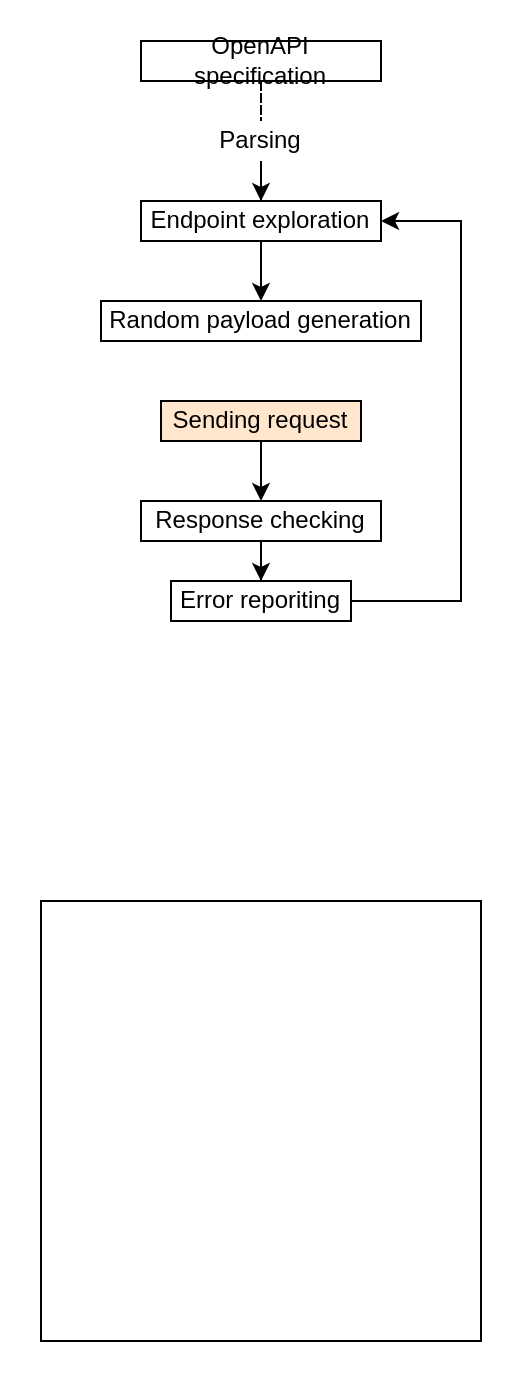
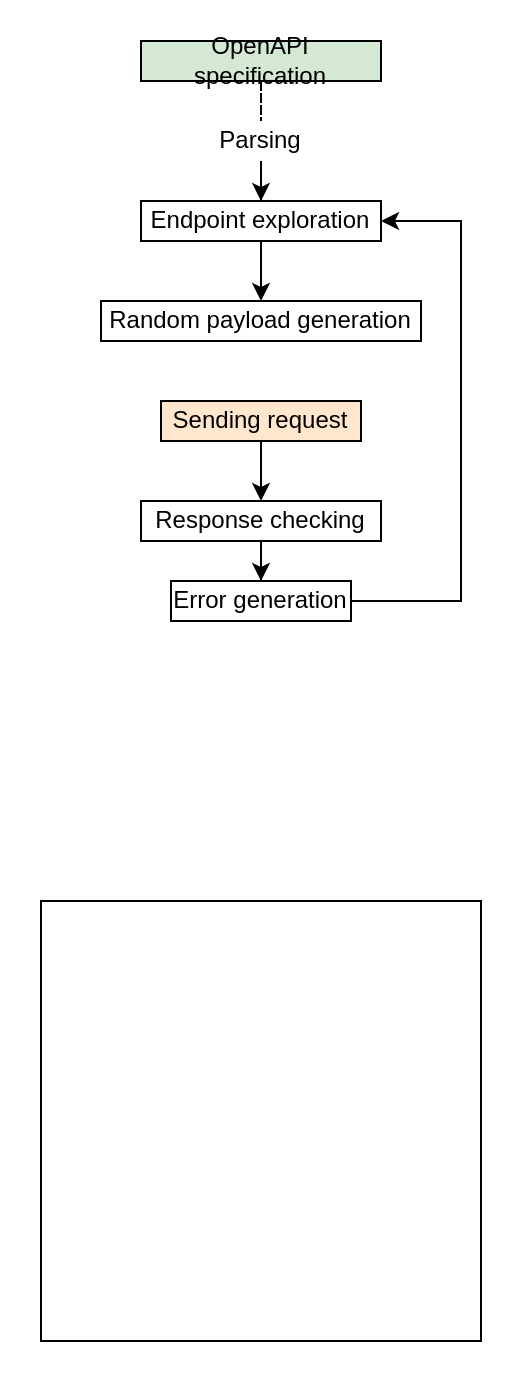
(261, 61) -> (261, 61)
(261, 601) -> (261, 601)
